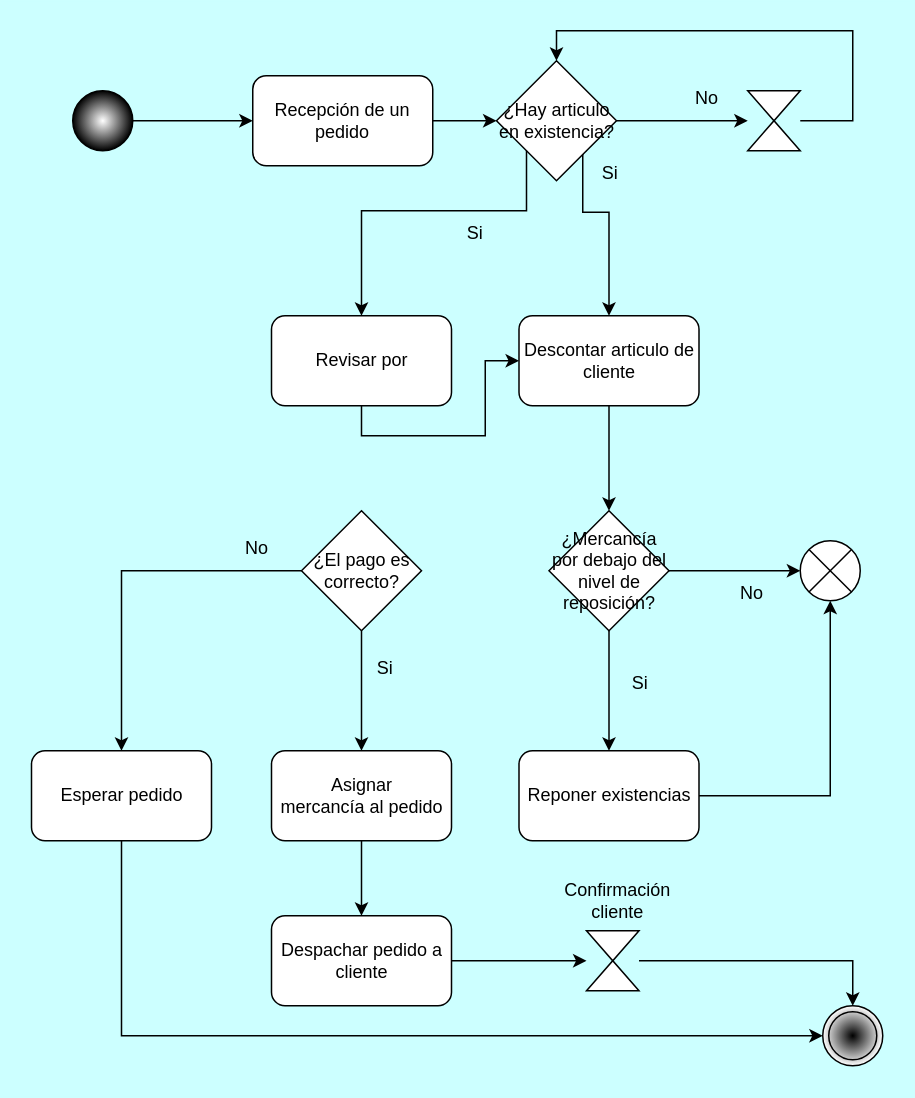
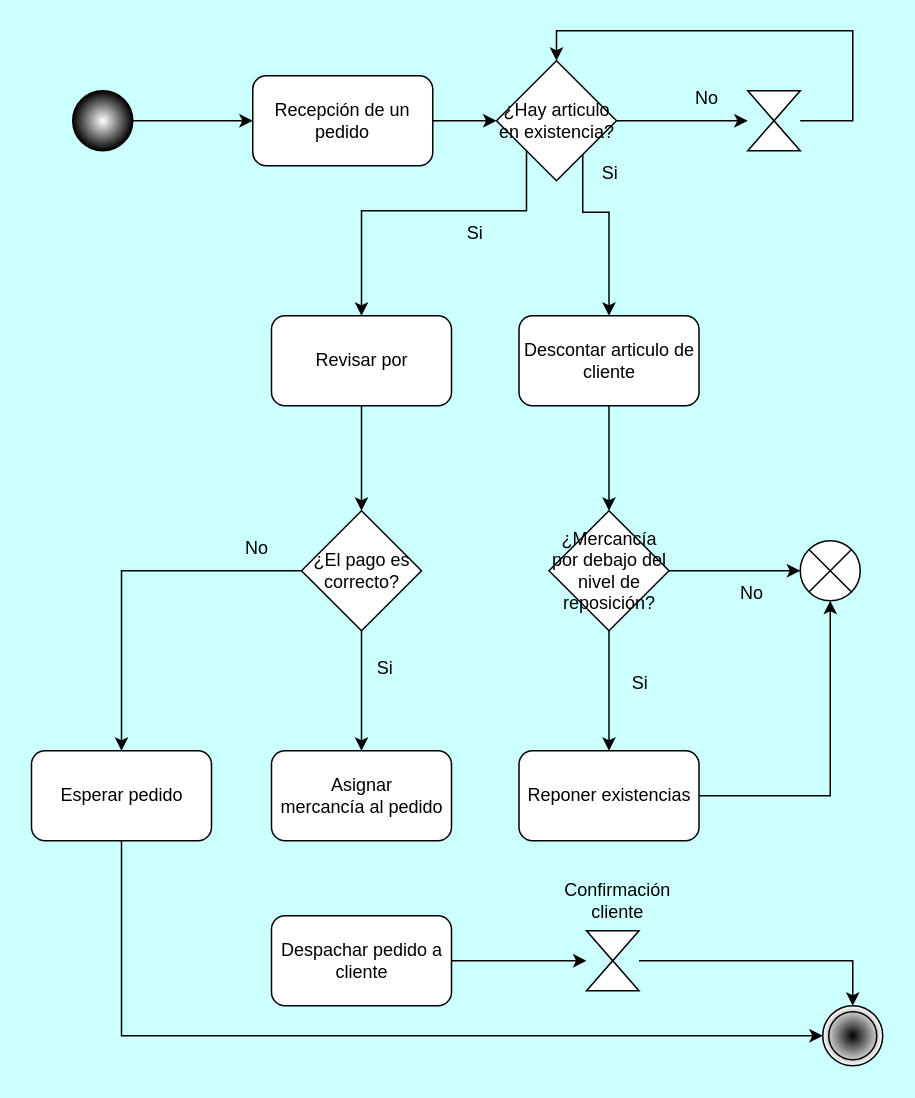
(471, 436) -> (362, 467)
(362, 873) -> none
